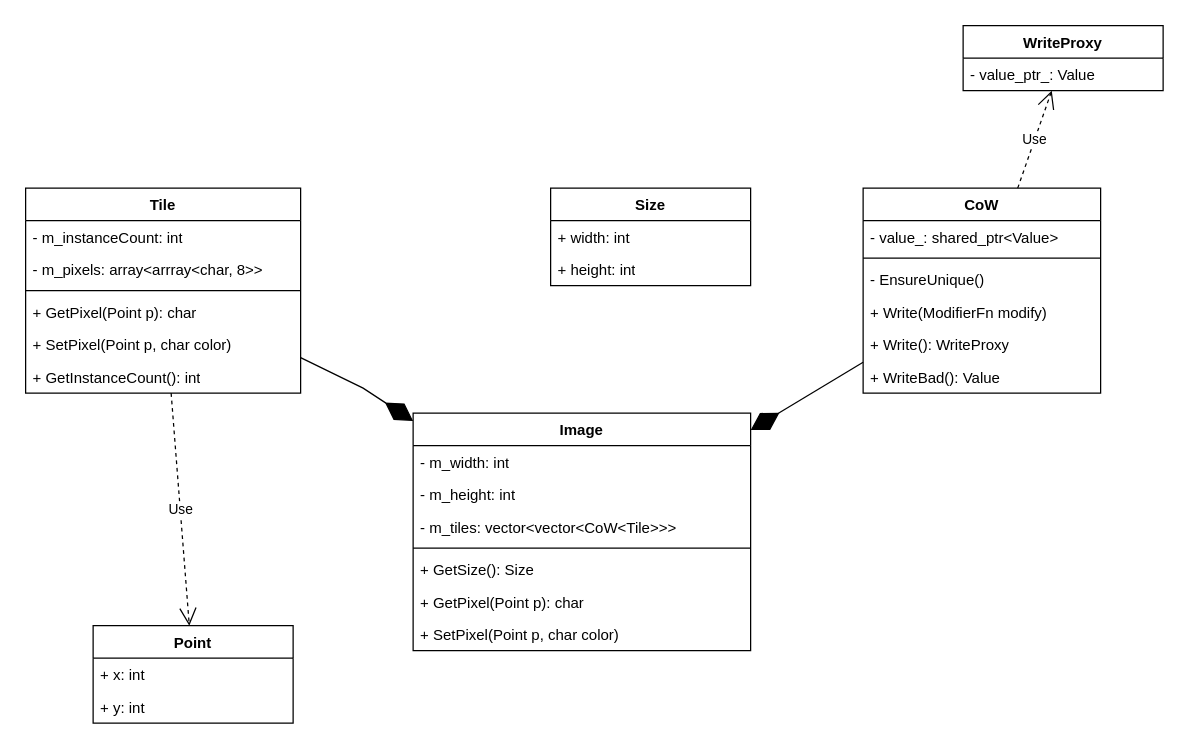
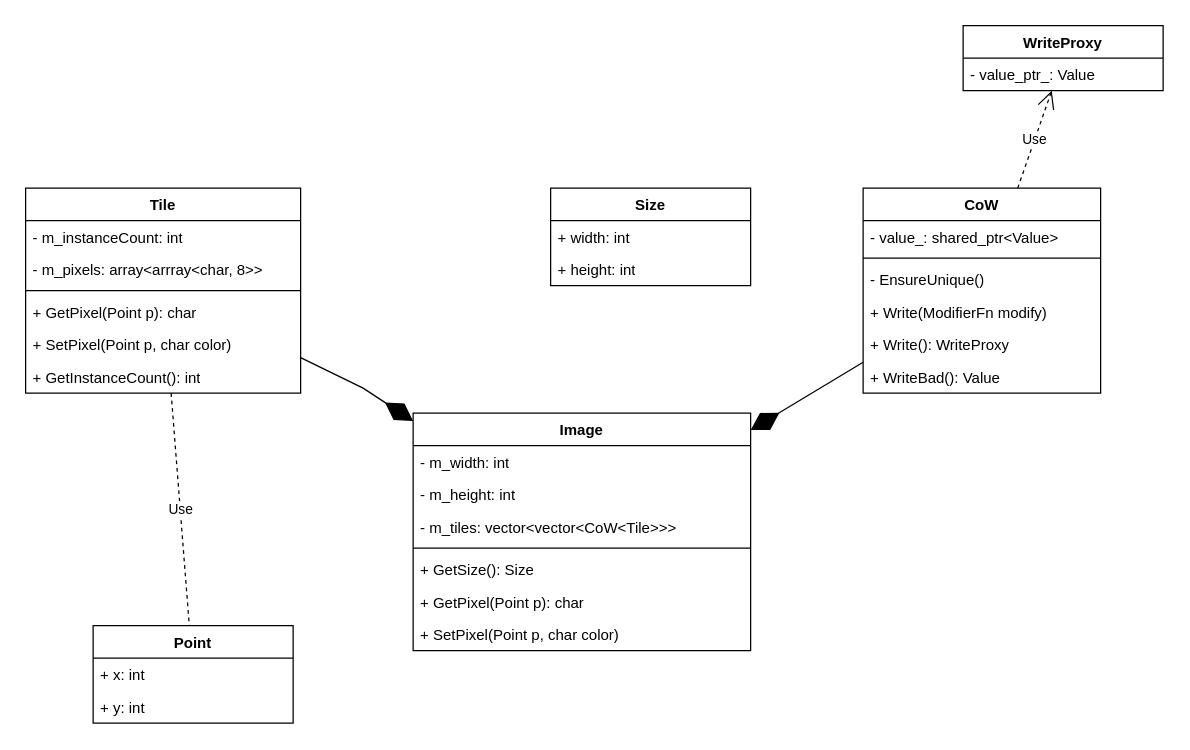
(189, 619) -> (189, 621)
